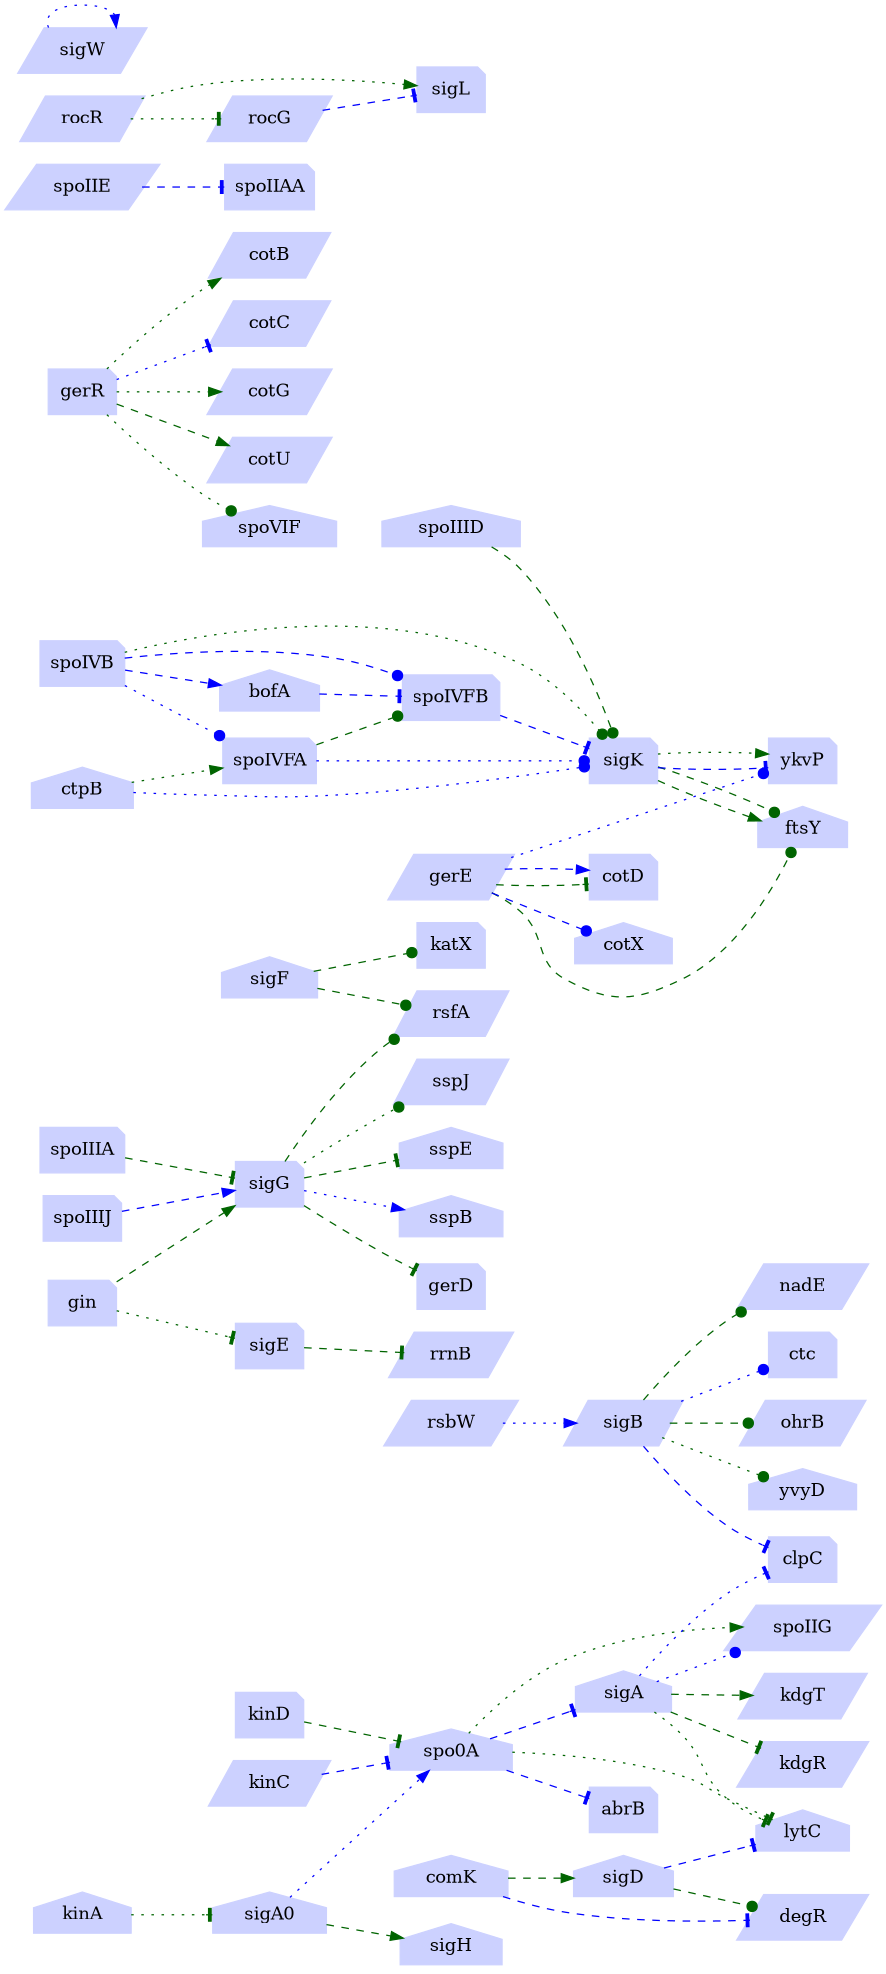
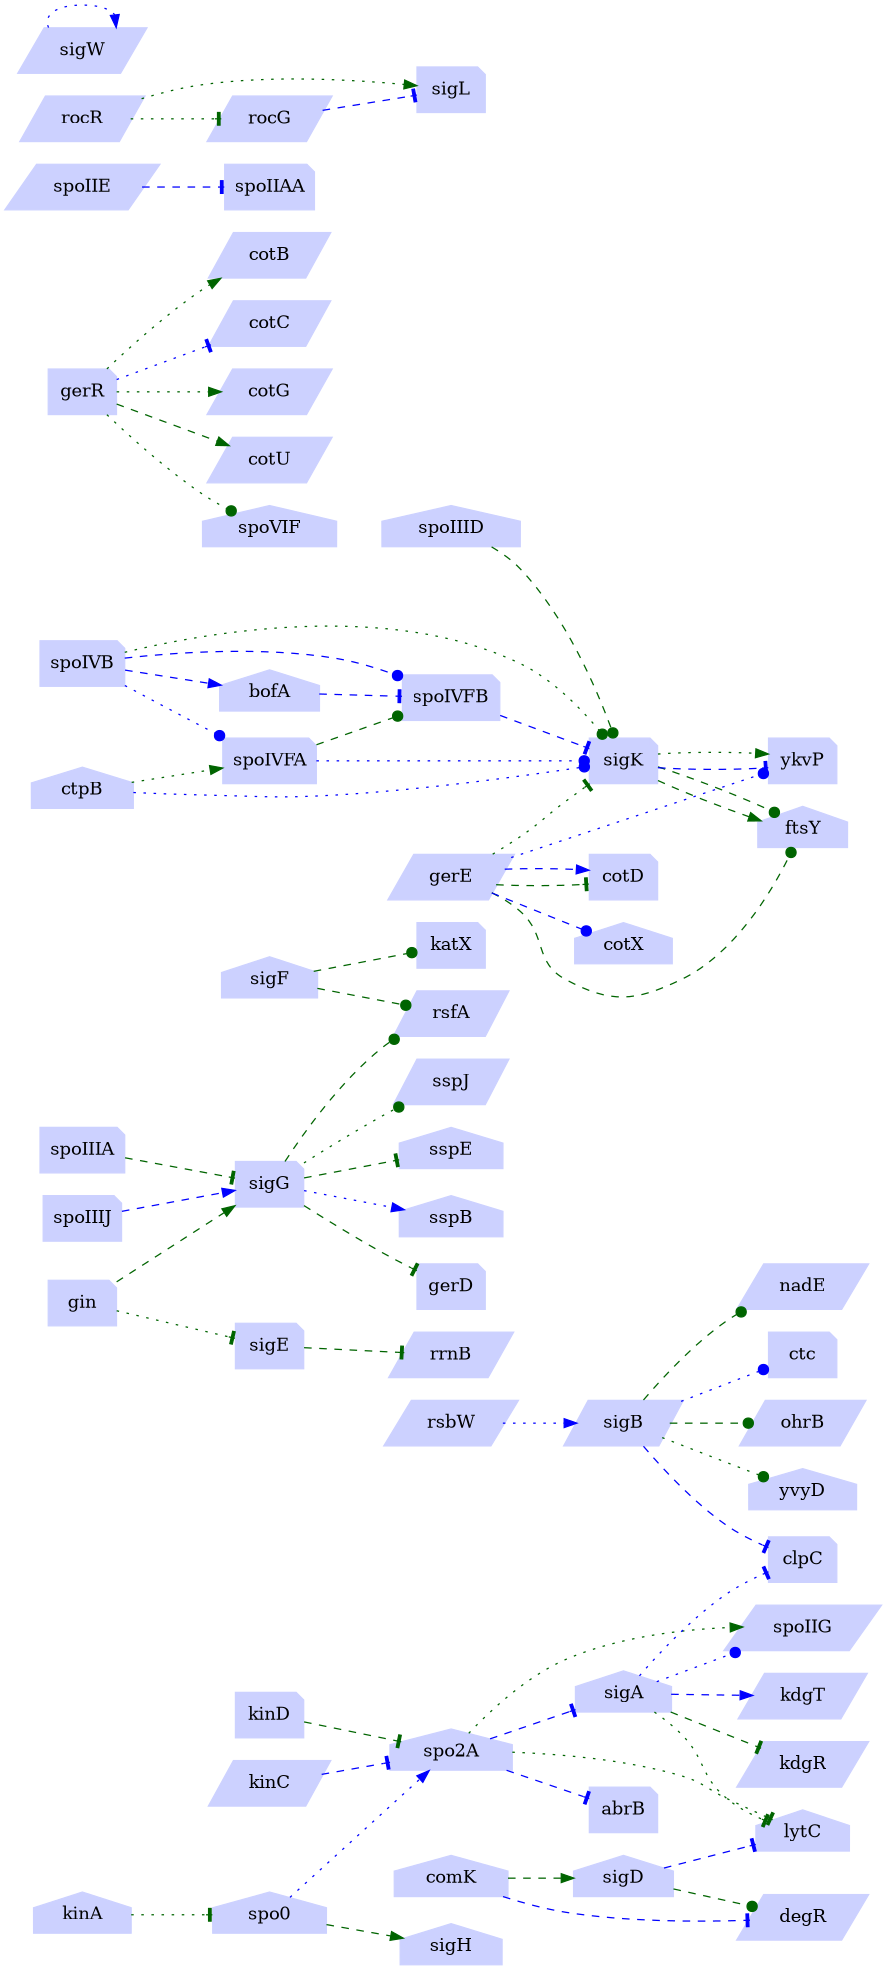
none -> (540, 822)
(706, 1695) -> (706, 1695)
(451, 1752) -> (451, 1752)
(270, 1915) -> (270, 1915)
